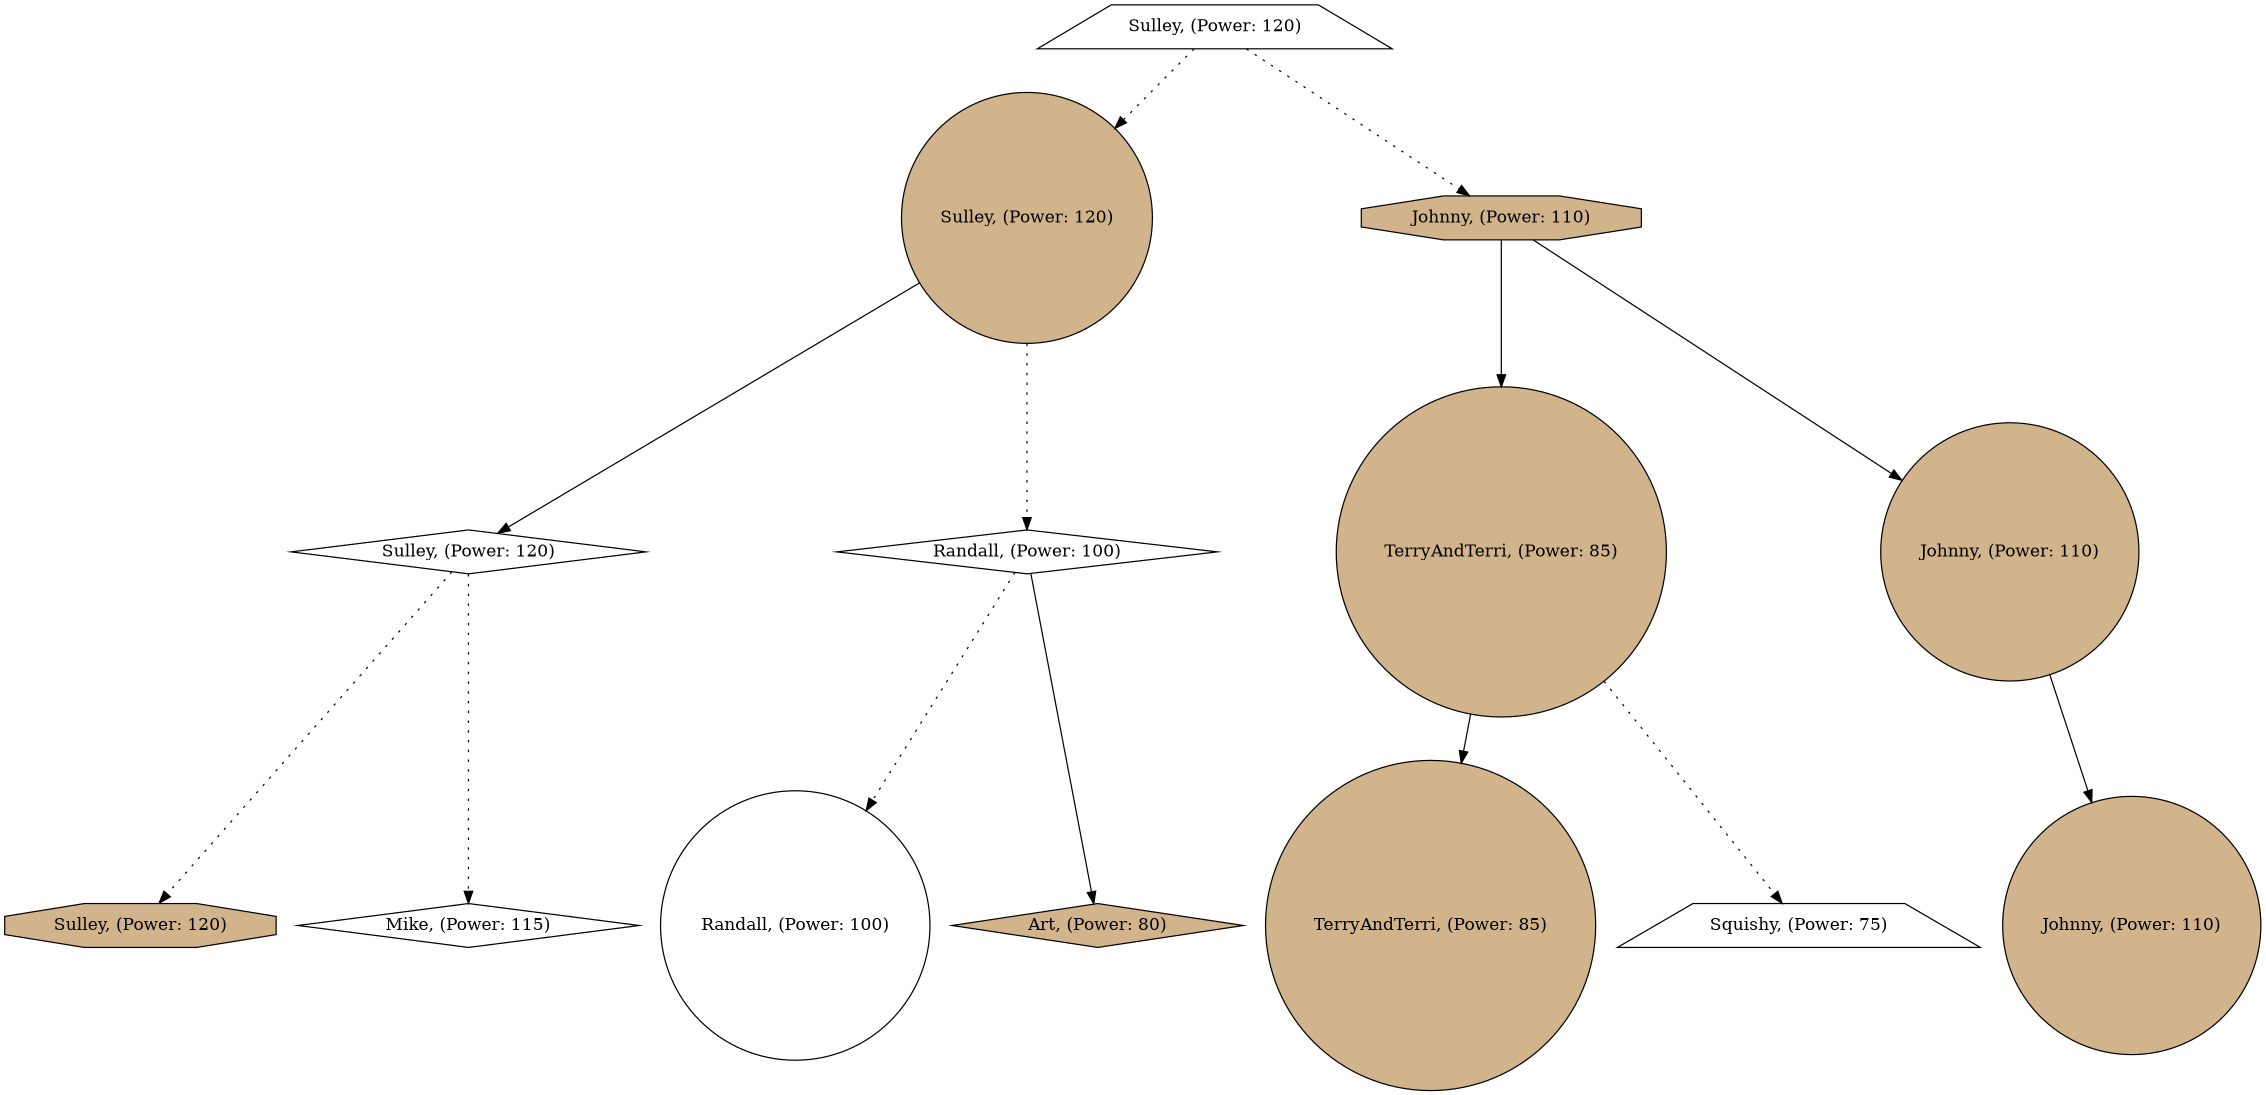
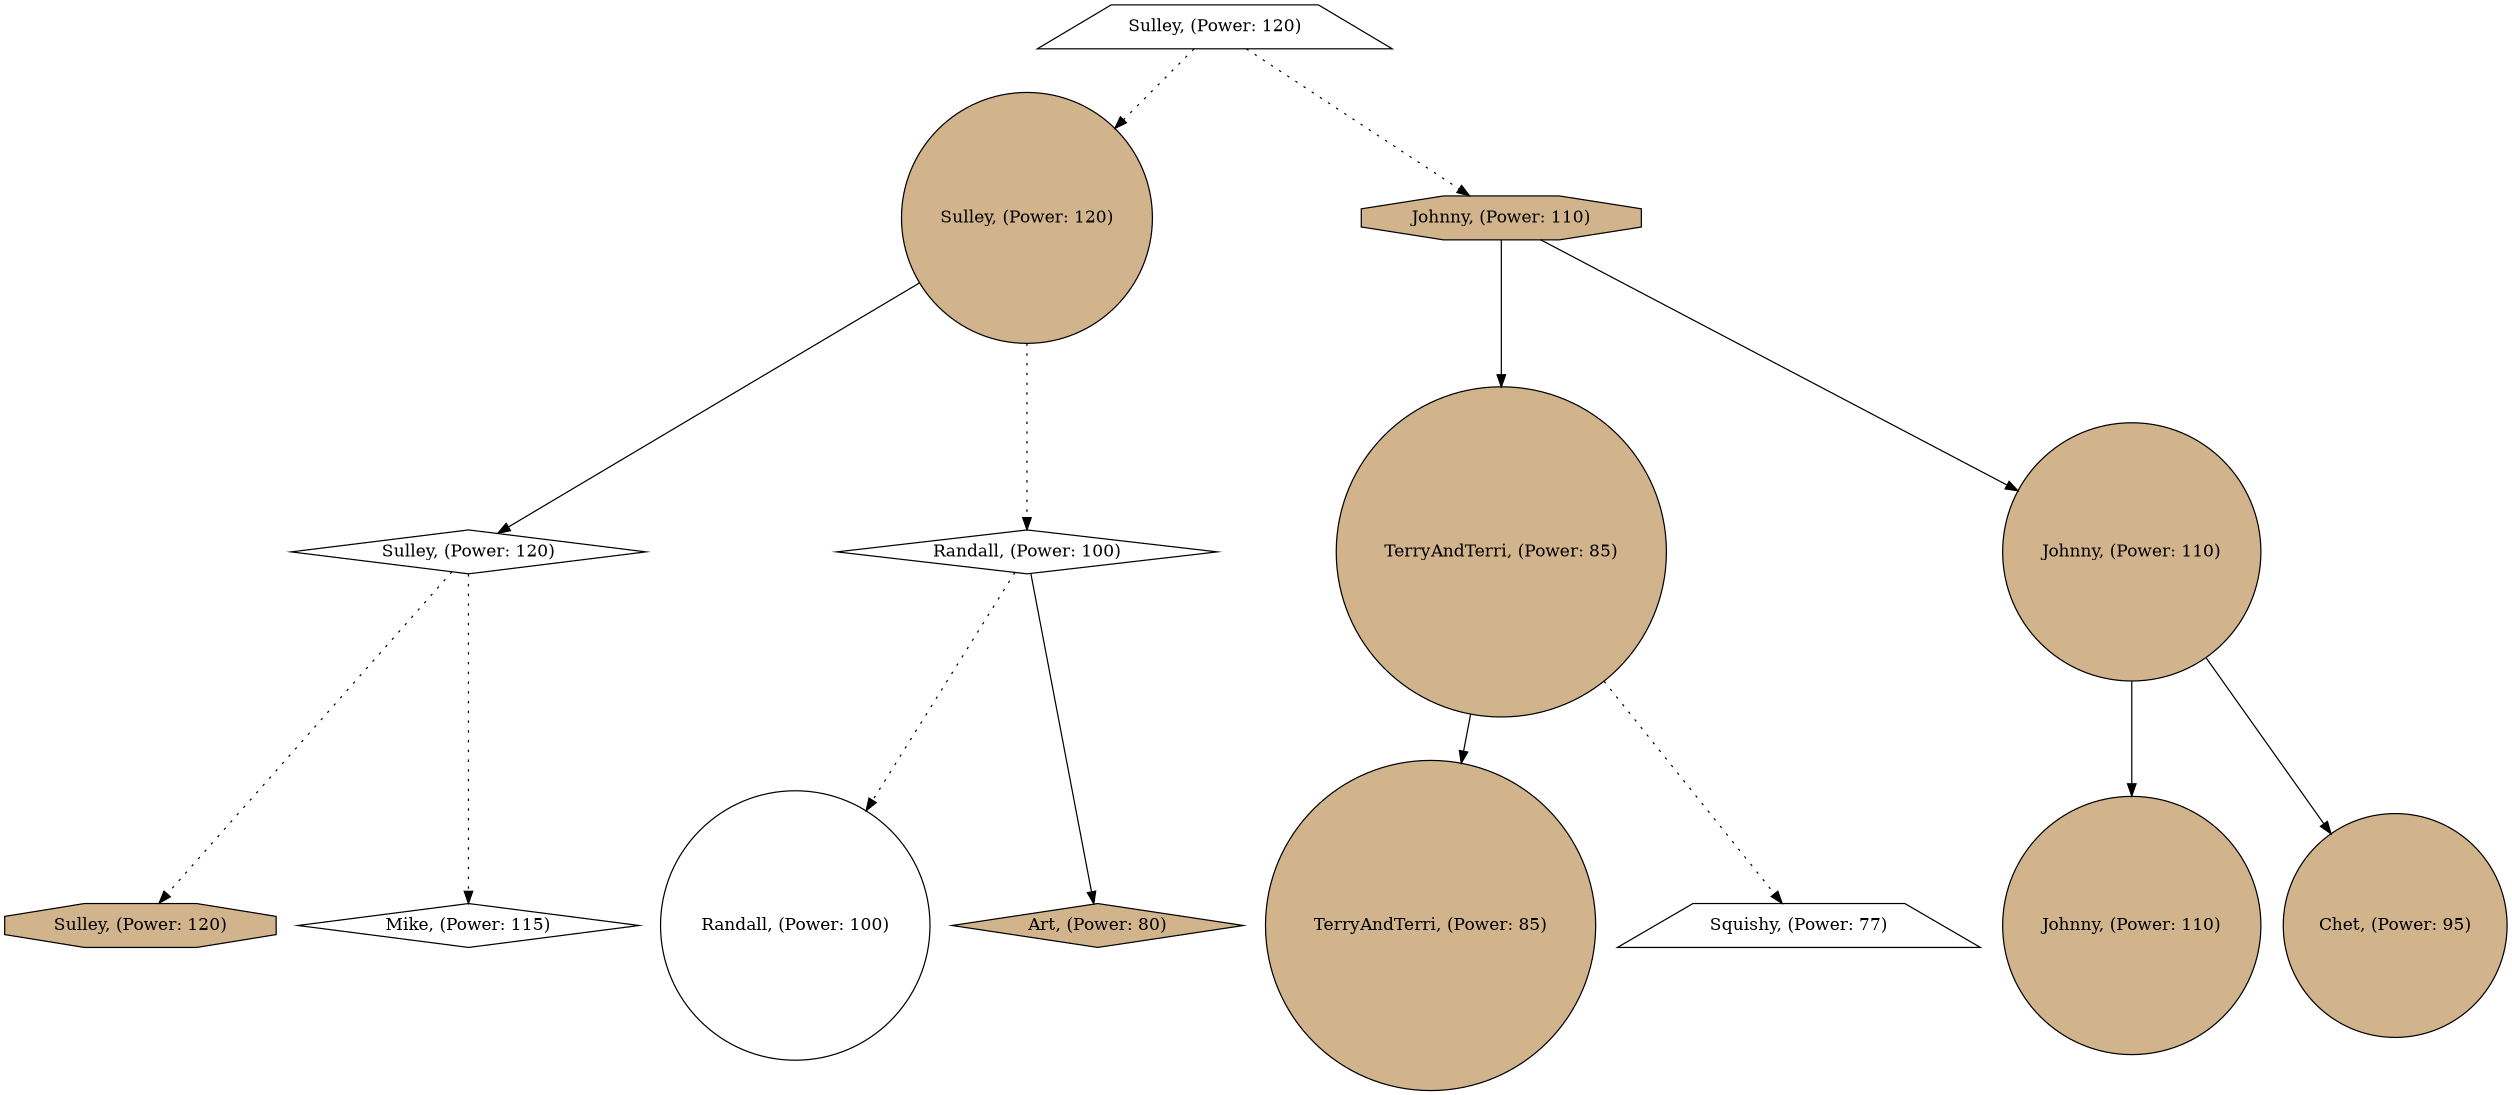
(1799, 925) -> (1799, 925)
none -> (2395, 925)
